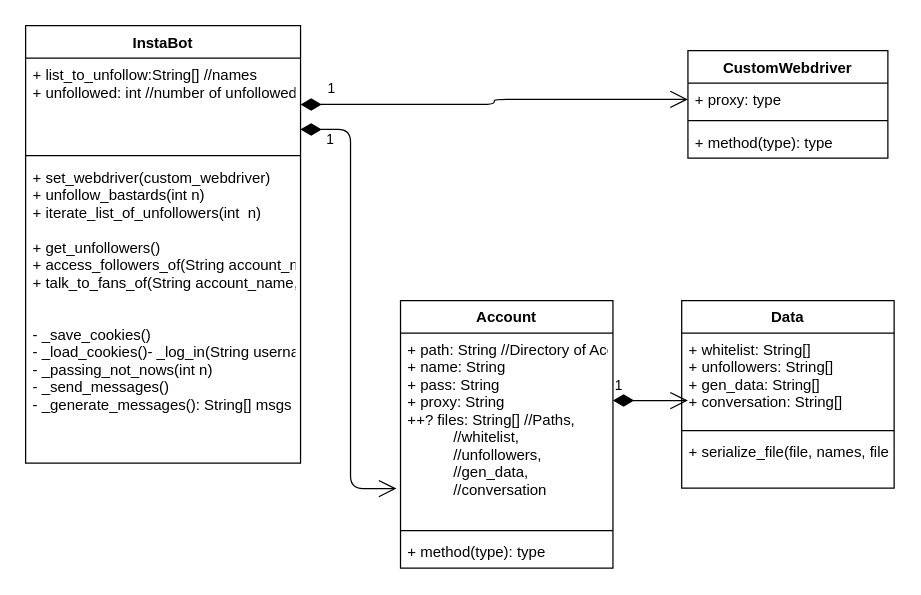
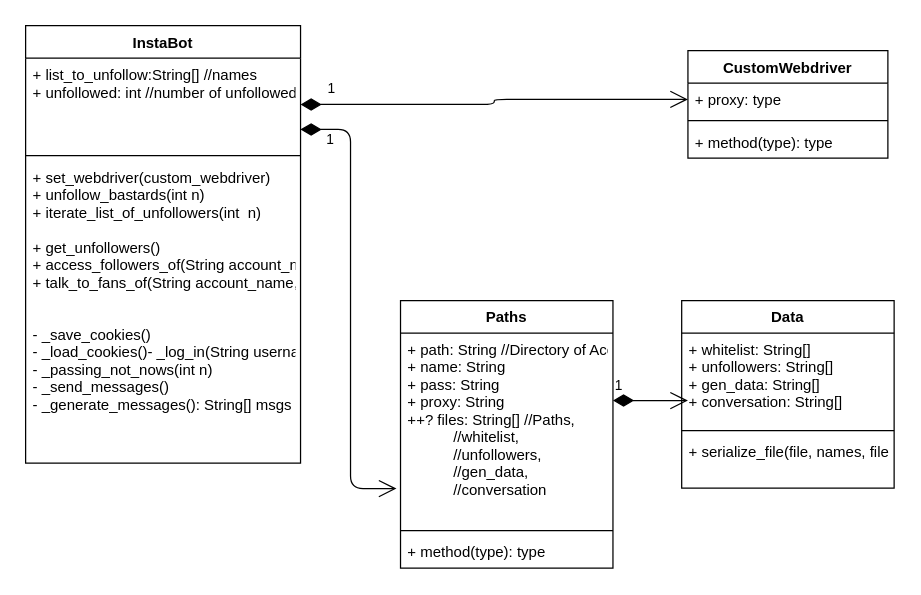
(506, 318) -> (506, 318)
